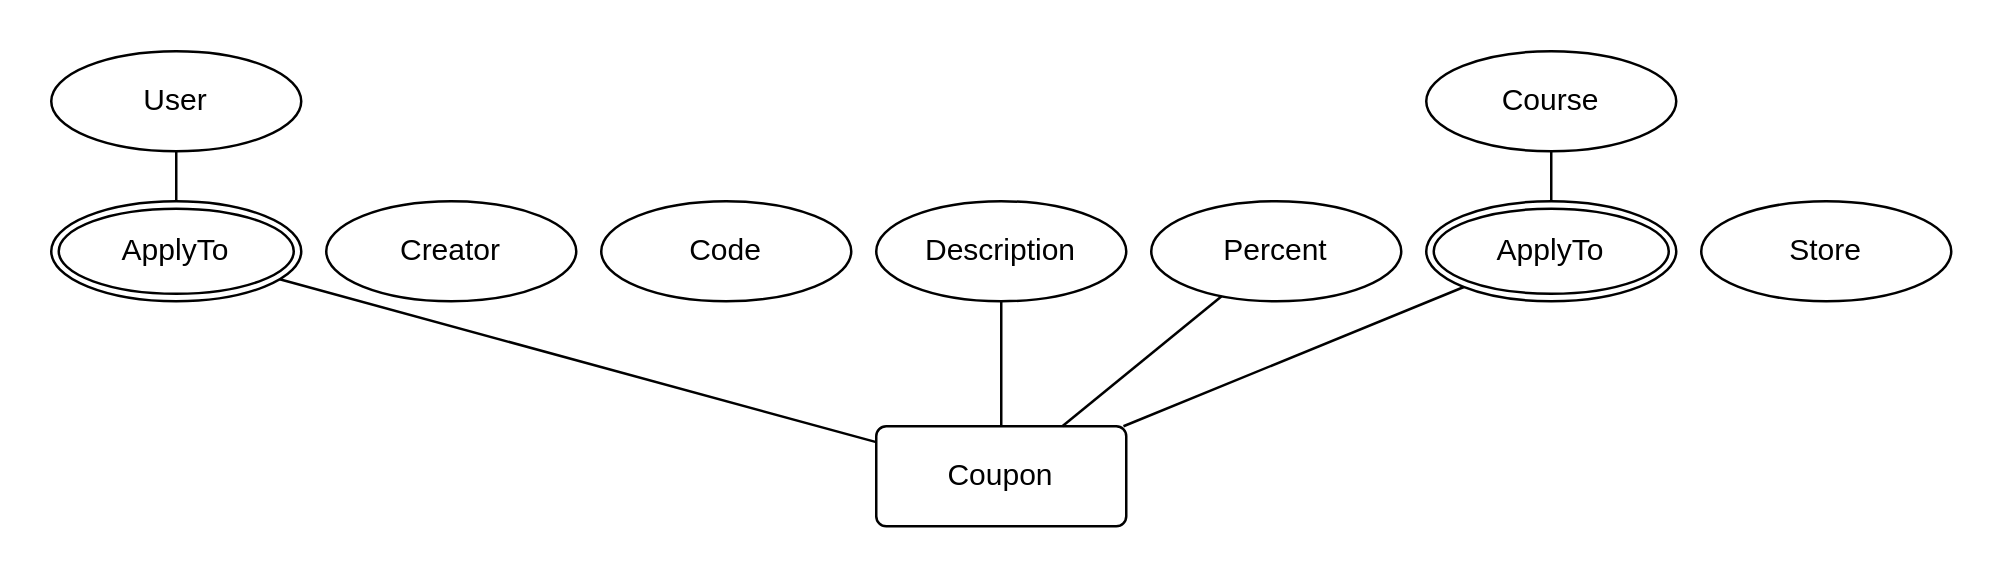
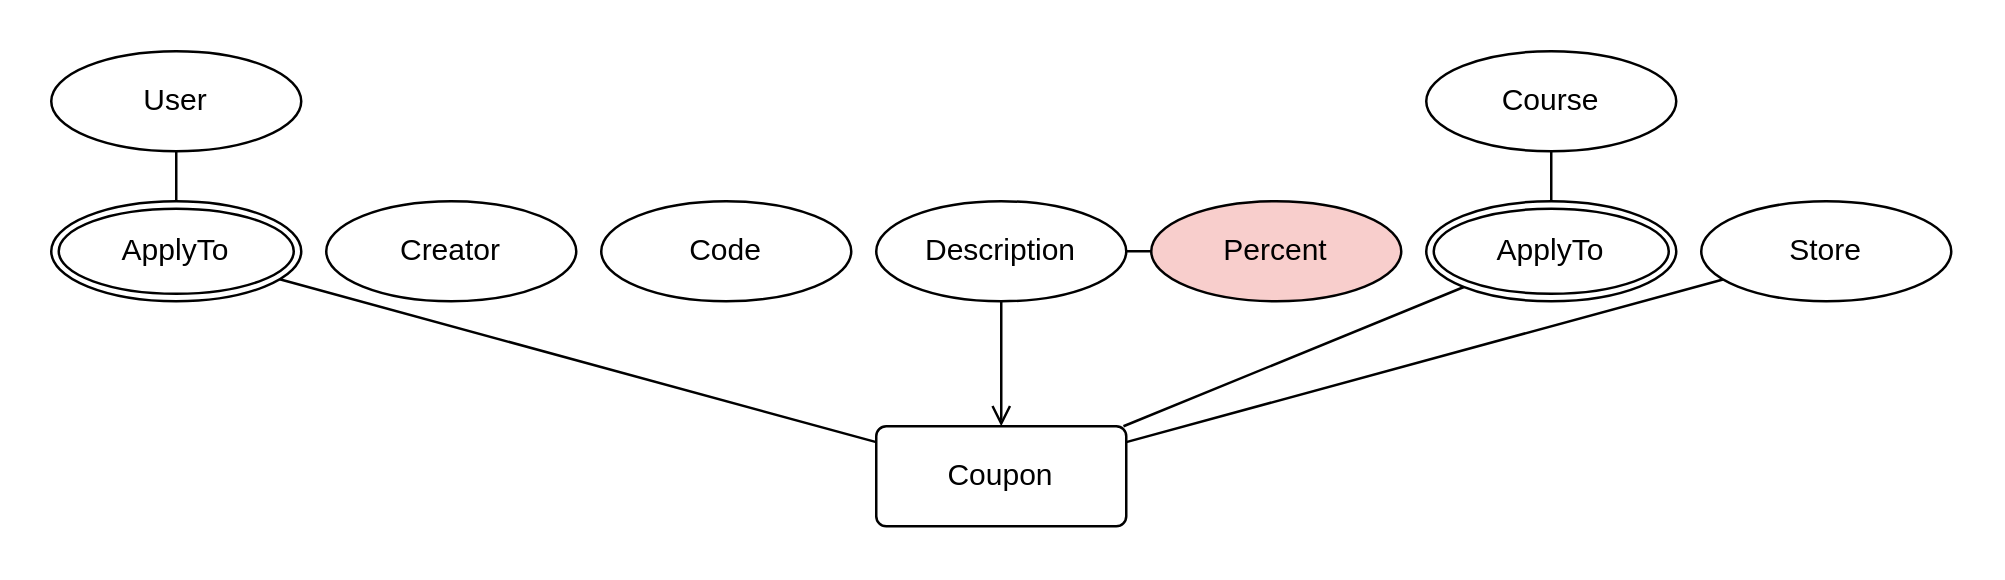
(1276, 251) -> (1276, 251)
(1142, 361) -> (1139, 251)
none -> (1425, 361)
(1001, 419) -> (1001, 417)
